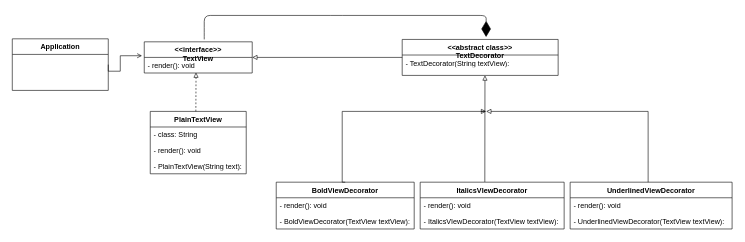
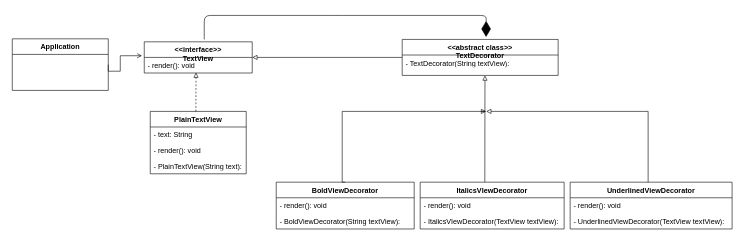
(179, 135) -> (178, 135)
(346, 226) -> (346, 226)
